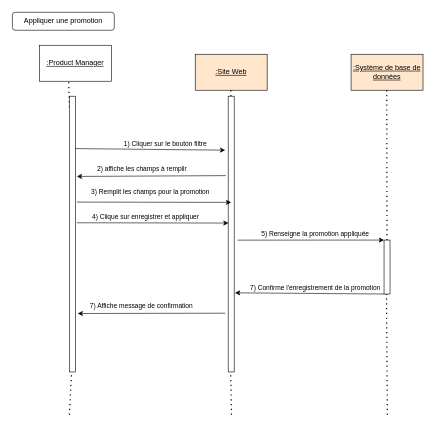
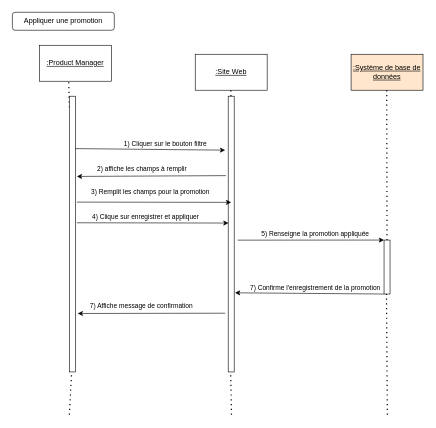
(231, 72) -> (231, 72)
